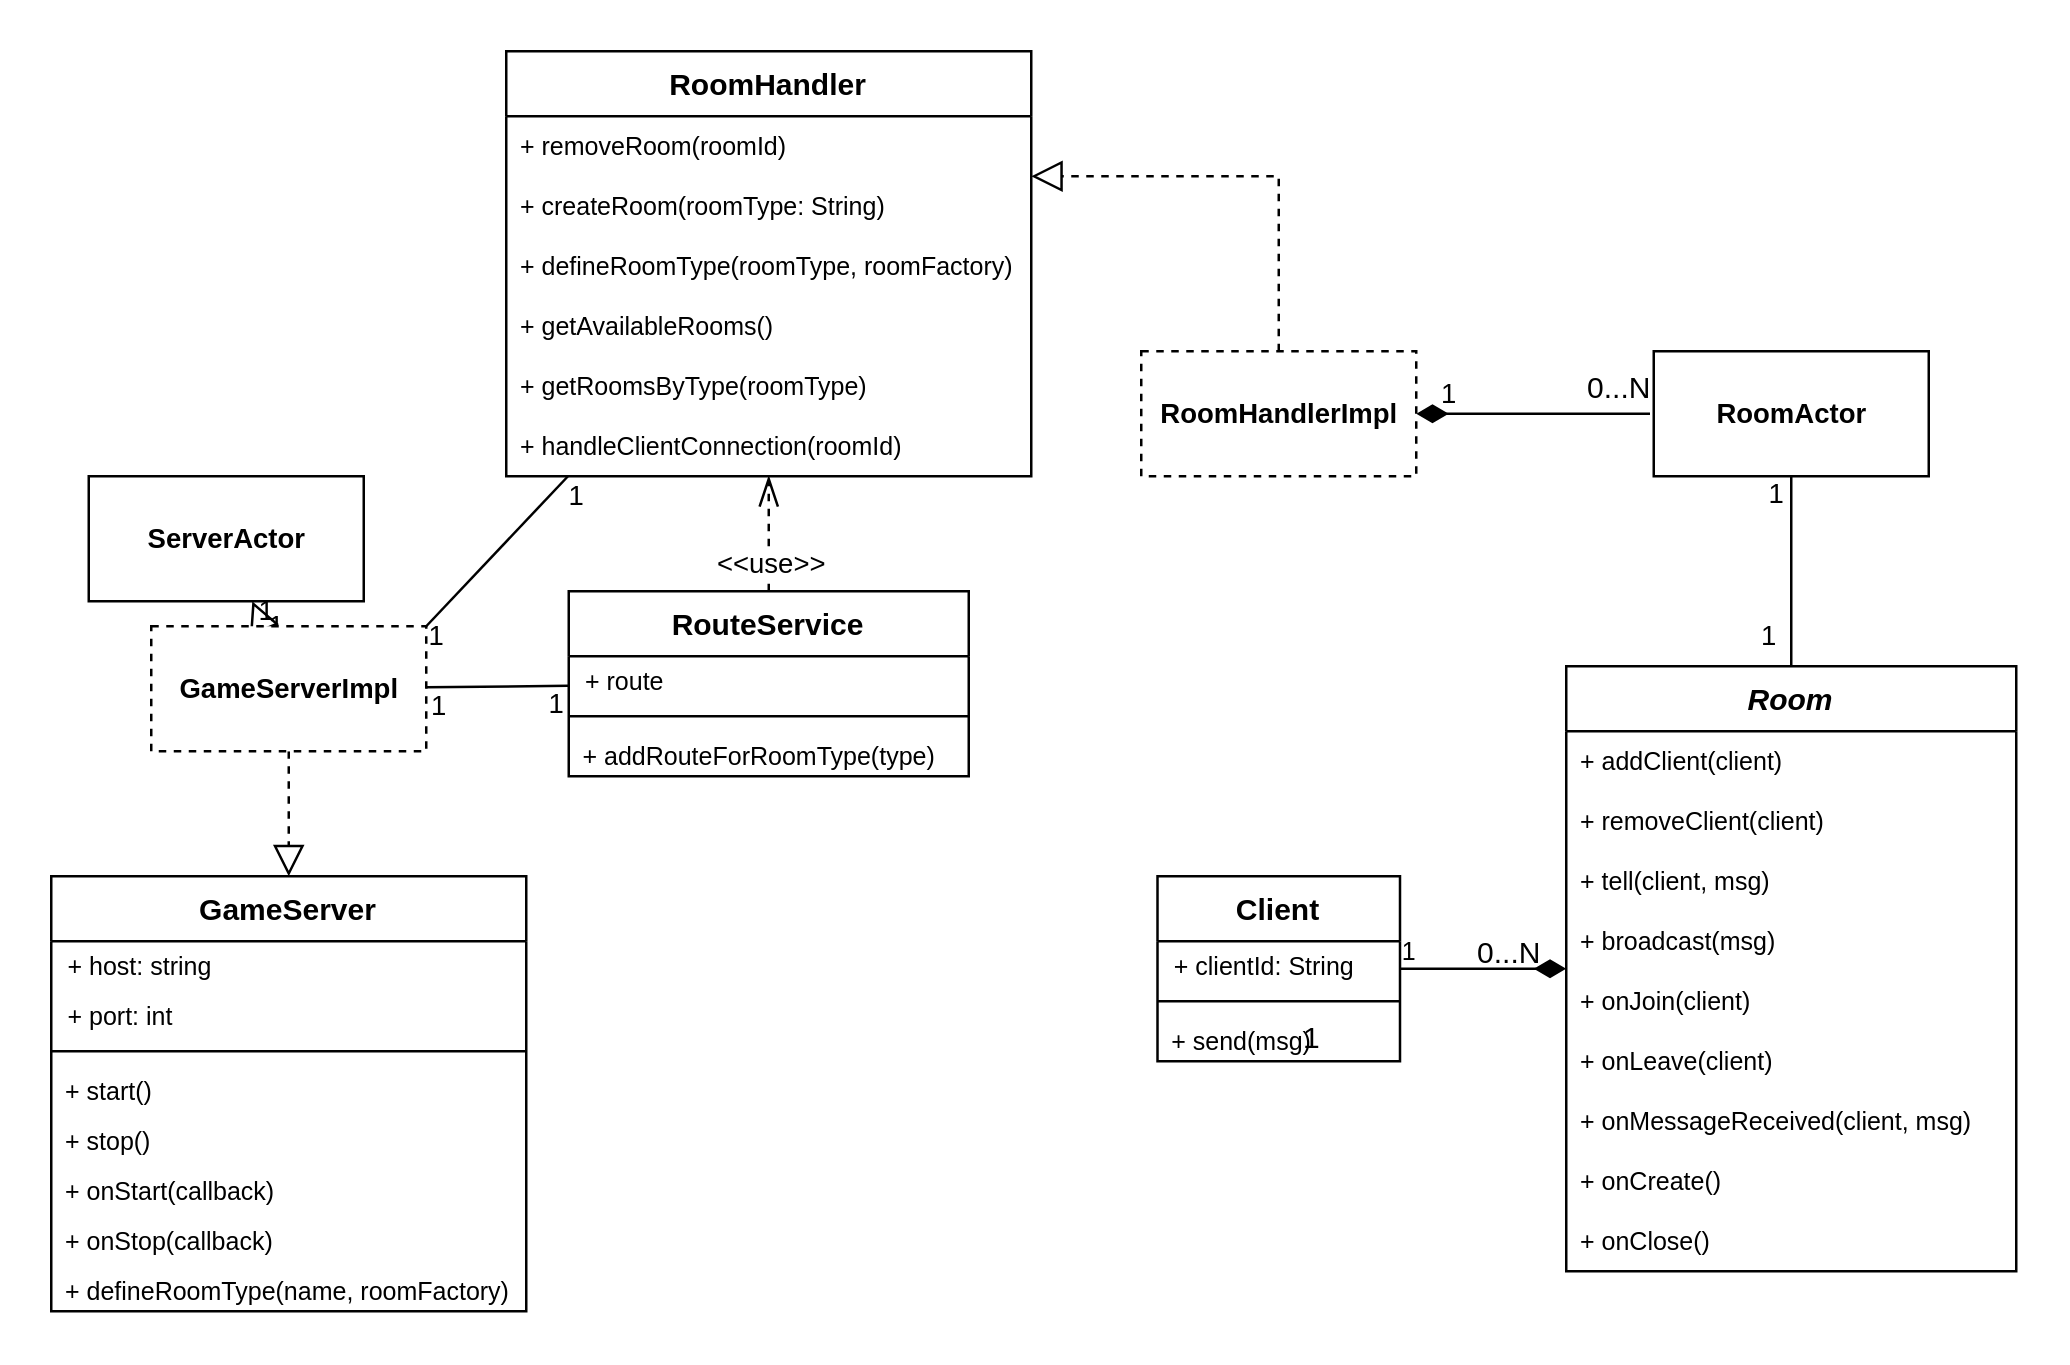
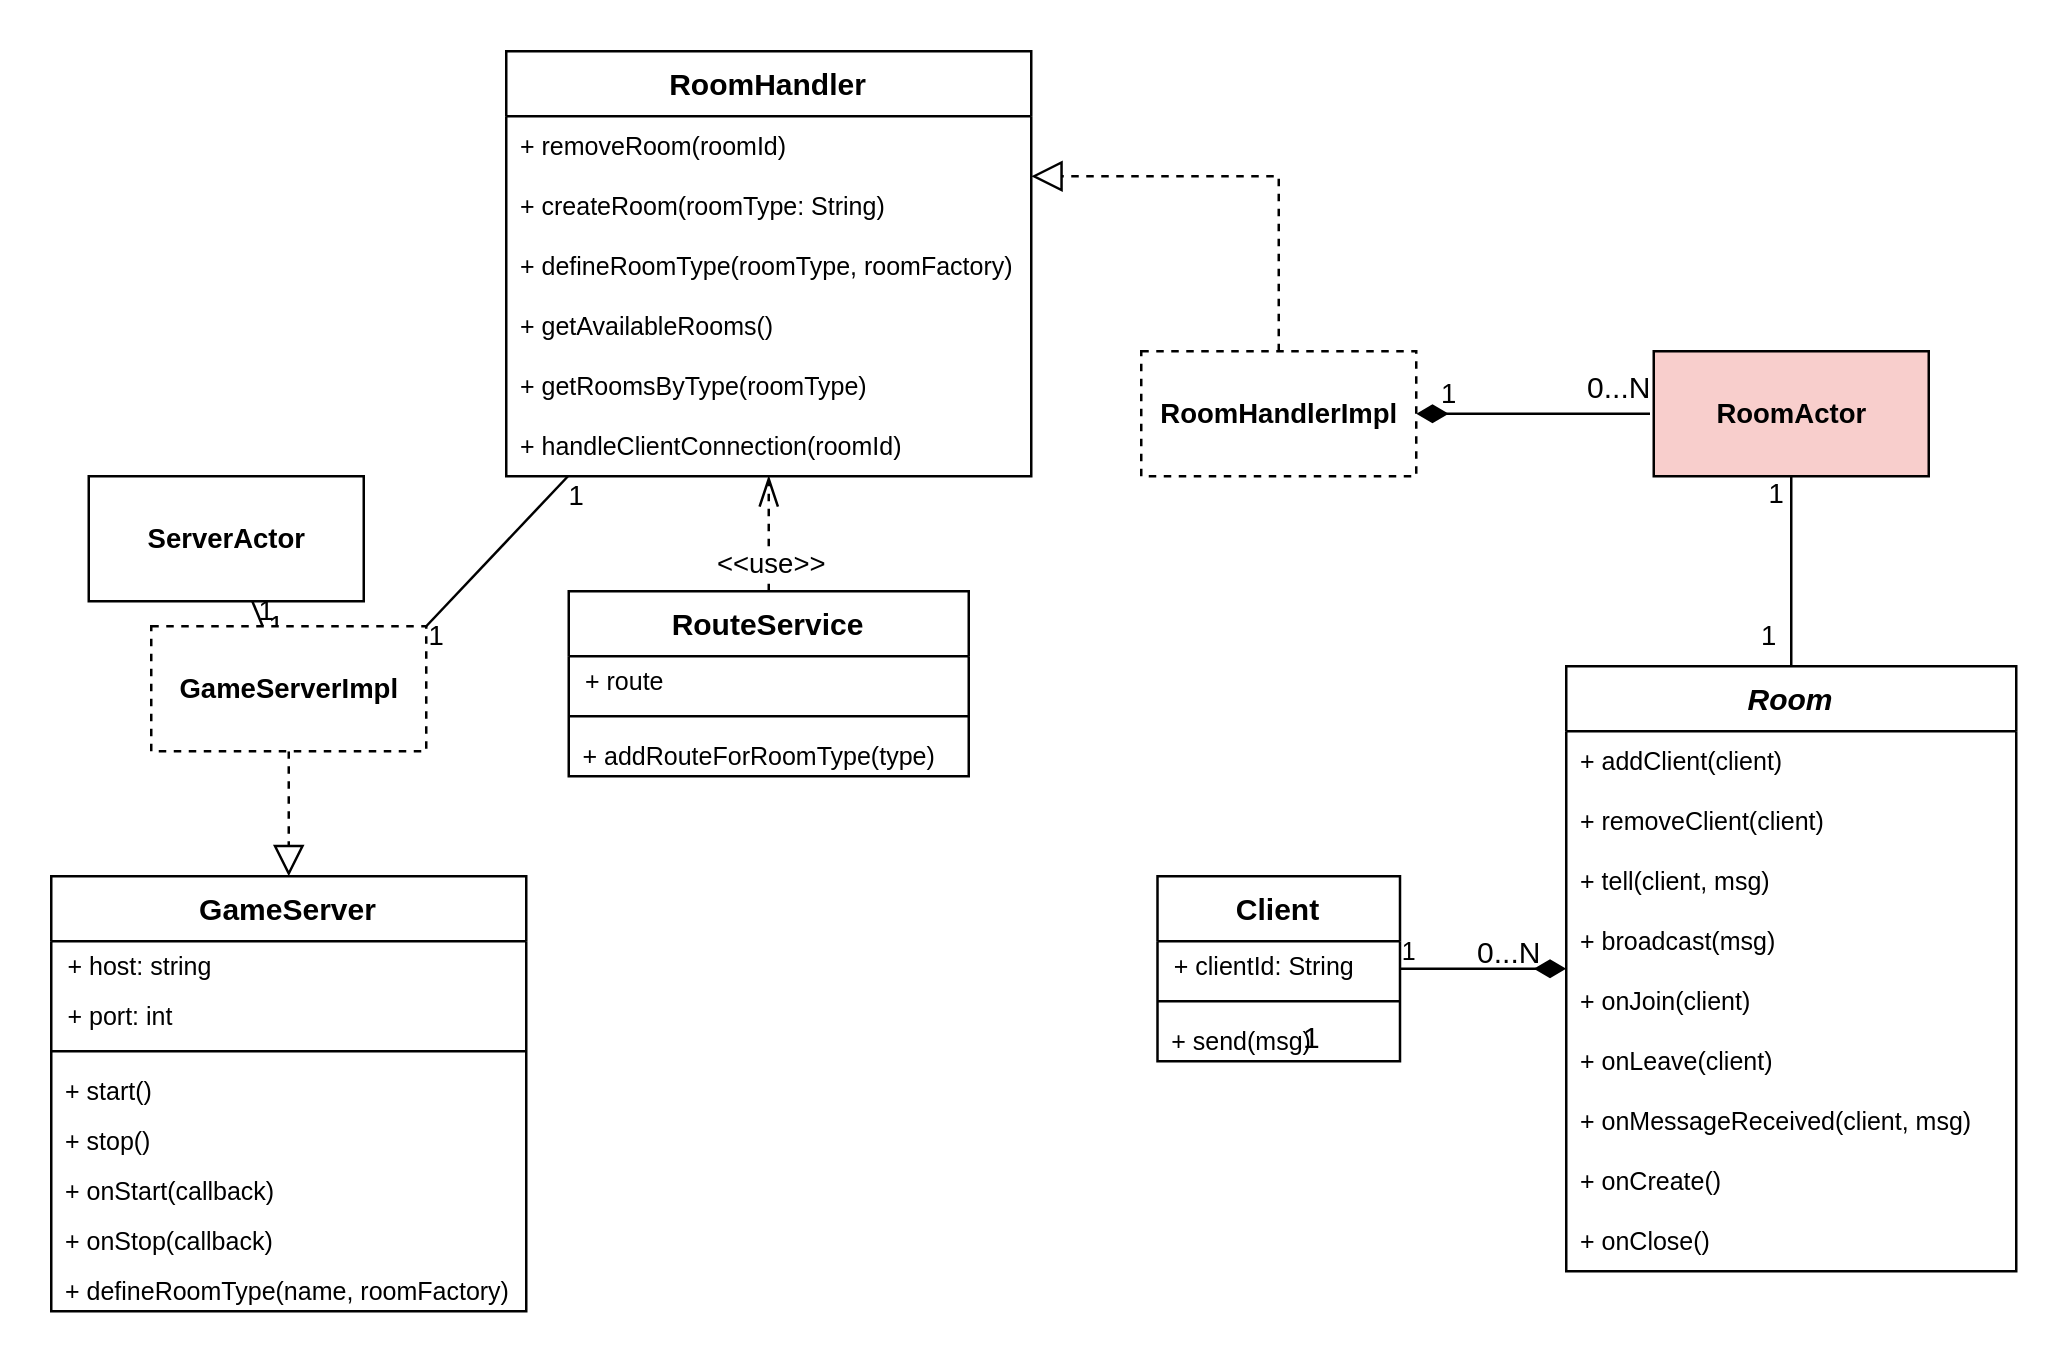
(1791, 414) -> (1791, 414)
(263, 626) -> (258, 614)
(494, 687) -> none
